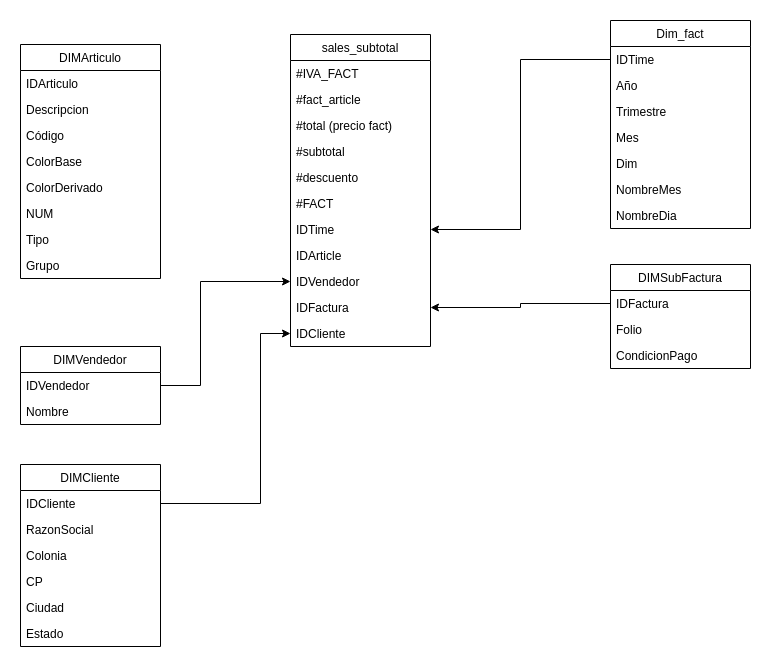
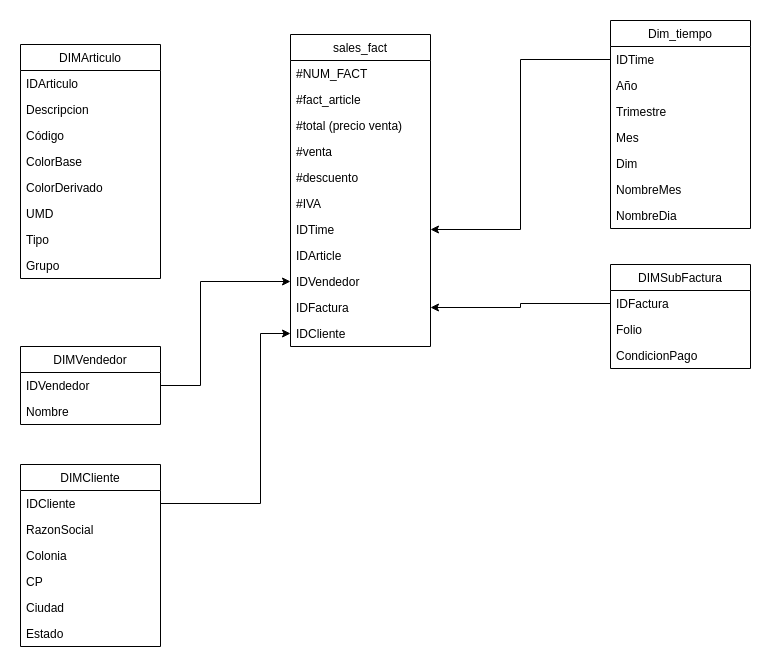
(680, 34) -> (680, 34)
(360, 48) -> (360, 48)
(326, 74) -> (326, 74)
(357, 126) -> (360, 126)
(325, 152) -> (316, 152)
(313, 204) -> (309, 204)
(36, 214) -> (36, 214)
